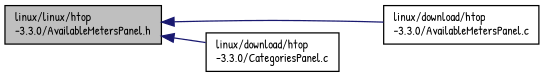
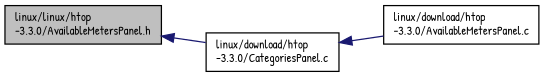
(279, 20) -> (368, 38)
